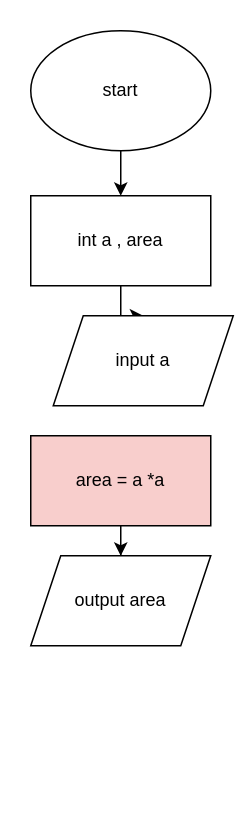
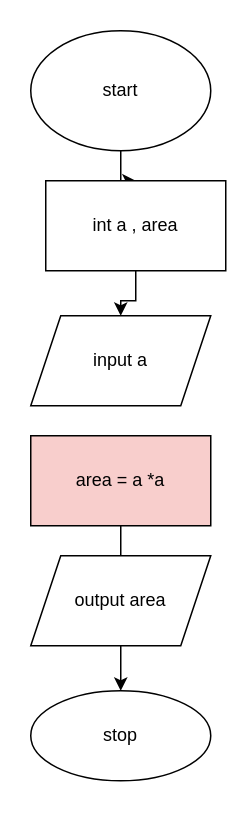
(121, 241) -> (136, 226)
(143, 361) -> (121, 361)
(121, 544) -> (121, 548)
none -> (121, 674)
none -> (121, 736)
